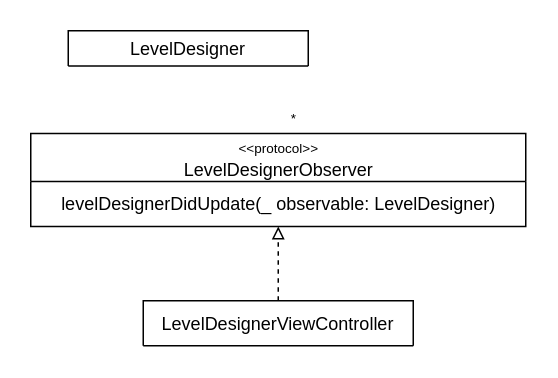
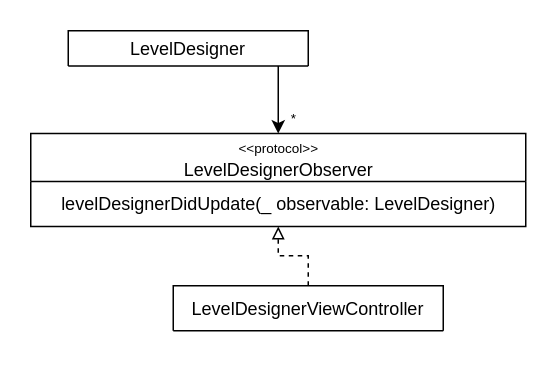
none -> (278, 97)
(278, 323) -> (308, 308)
